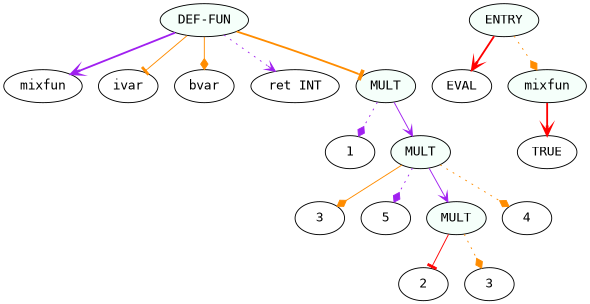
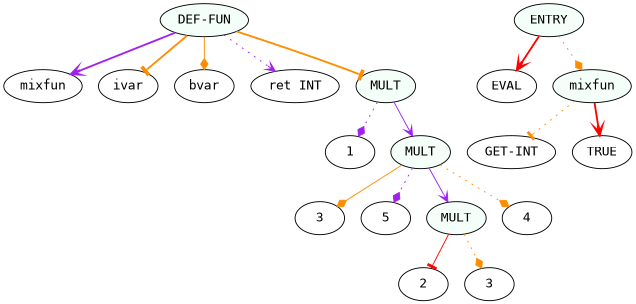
(167, 52) -> (167, 52)
none -> (511, 152)
